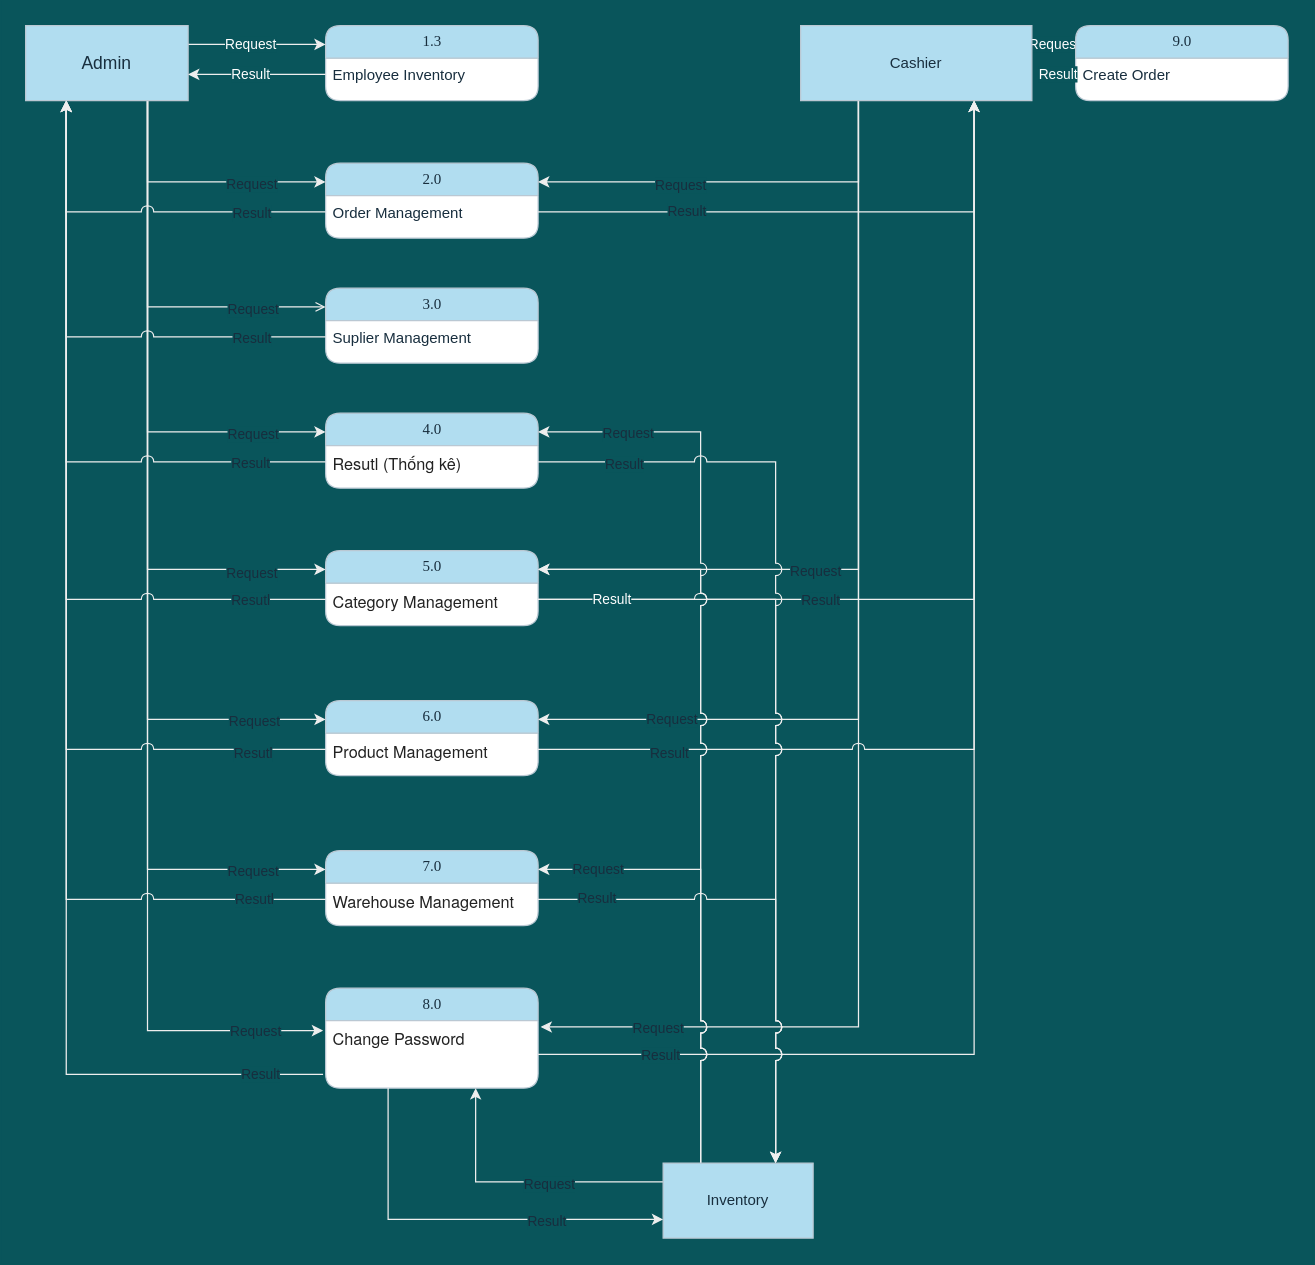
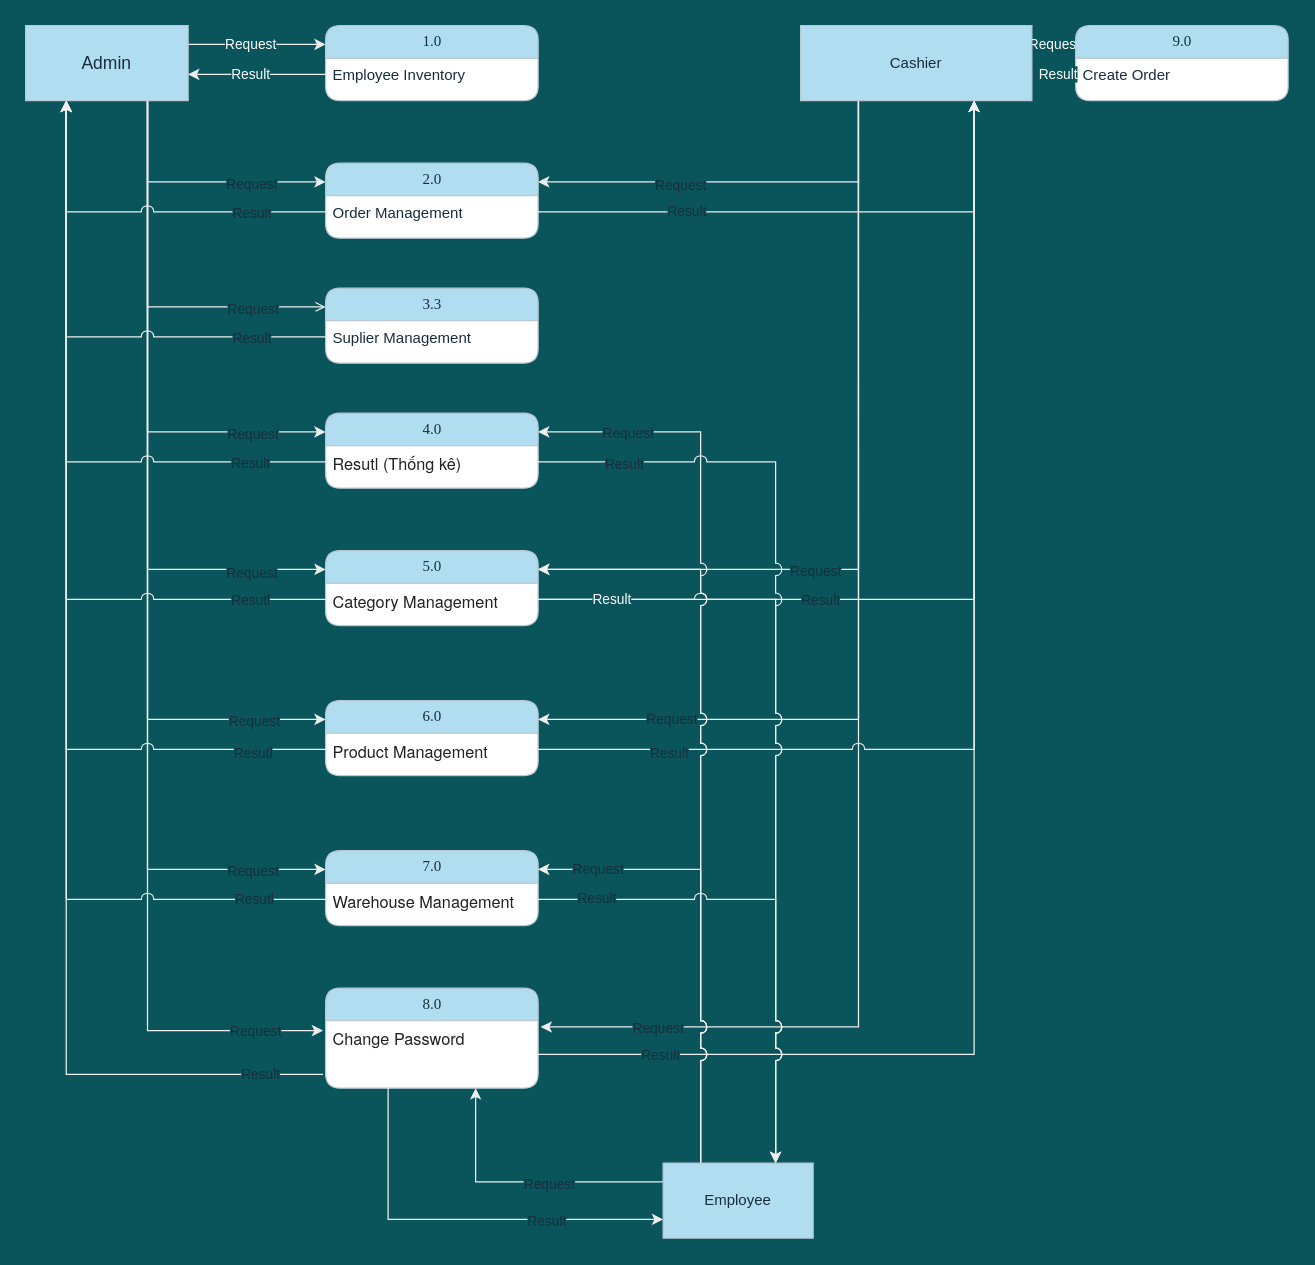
(433, 42) -> (433, 42)
(433, 304) -> (433, 304)
(738, 1201) -> (738, 1201)
